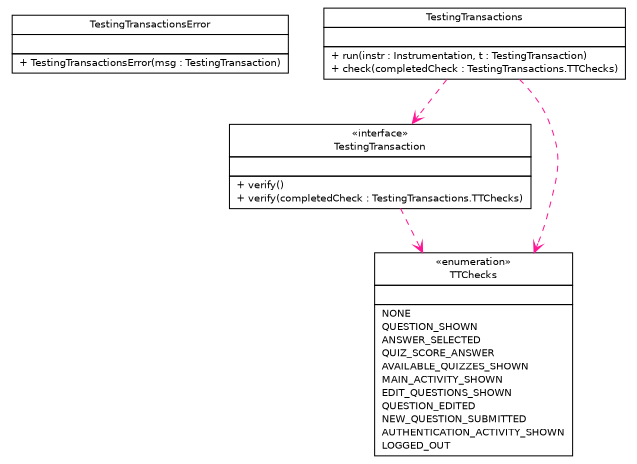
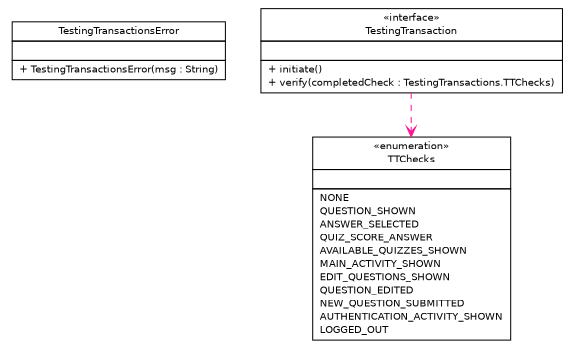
(474, 44) -> none
(150, 63) -> (119, 70)
(260, 185) -> (295, 70)
